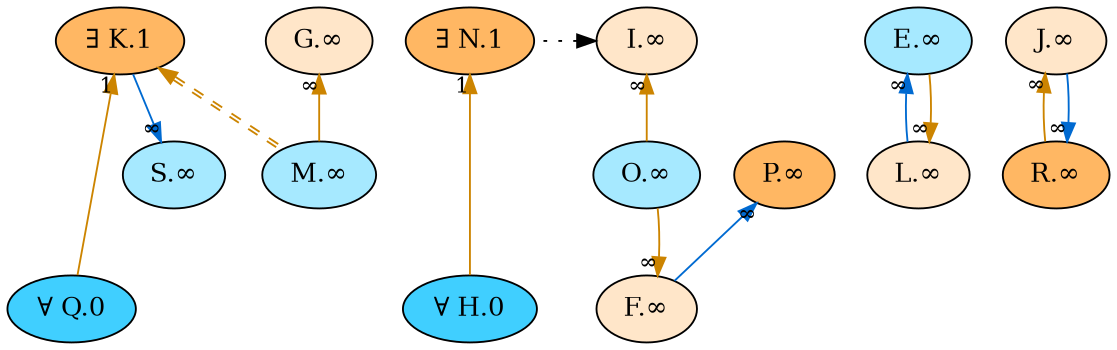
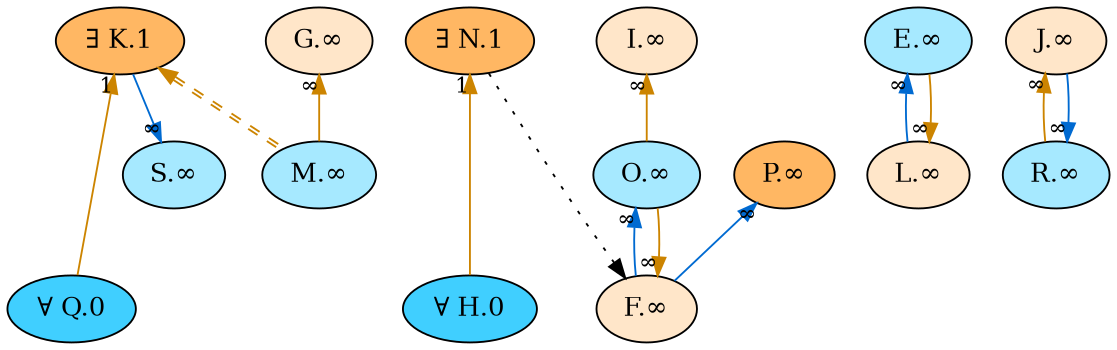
(556, 41) -> (550, 169)
(1056, 175) -> (1056, 175)
none -> (634, 252)
